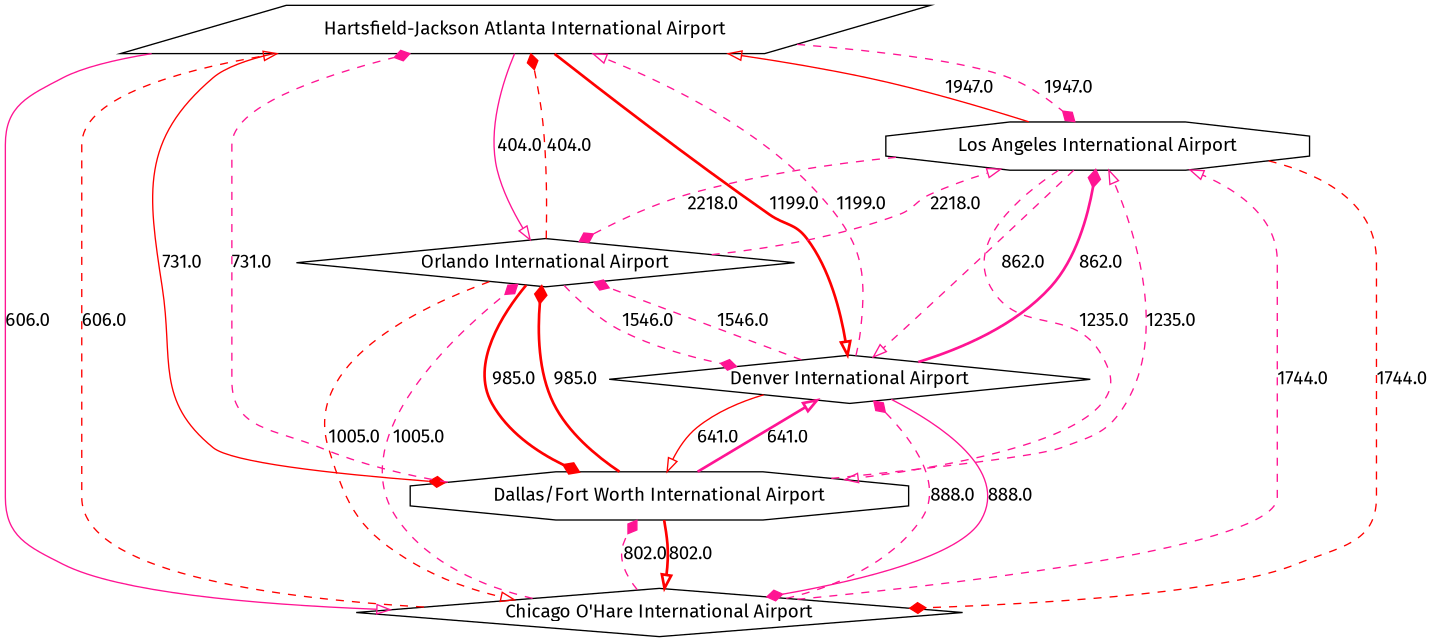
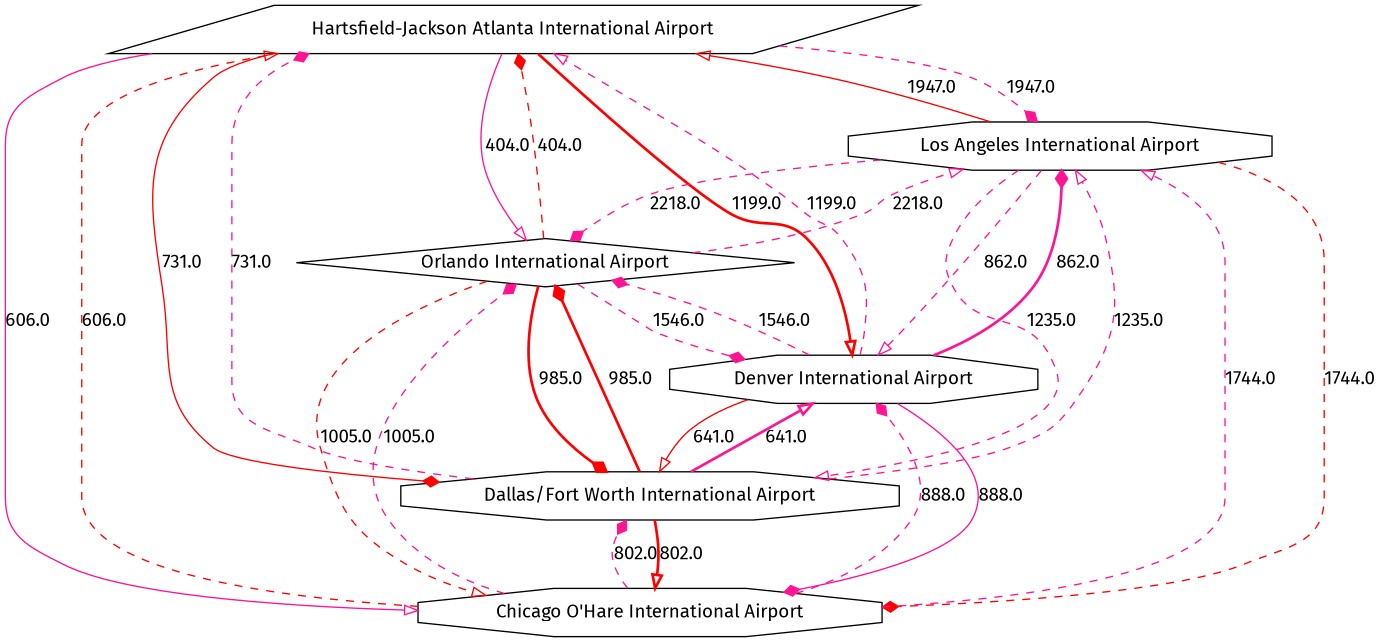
(850, 379) -> (854, 379)
(659, 613) -> (650, 613)
